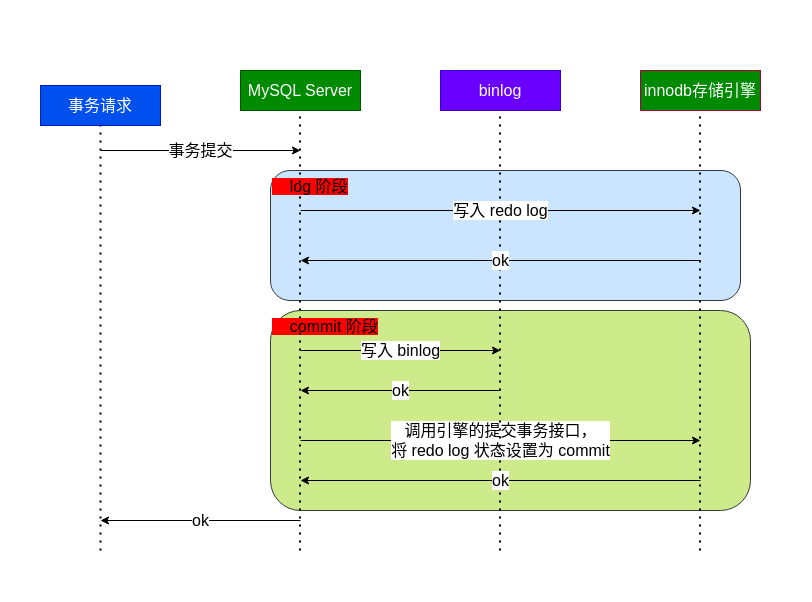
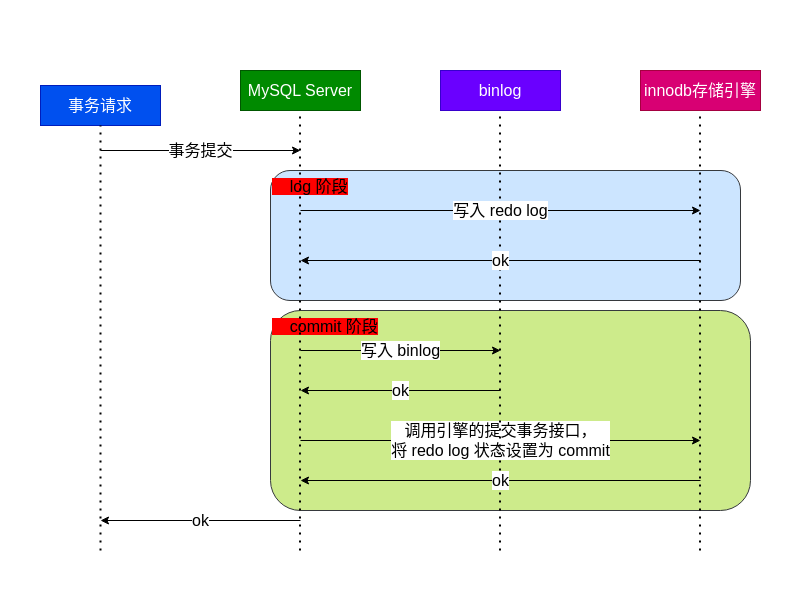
(701, 91) -> (701, 91)
